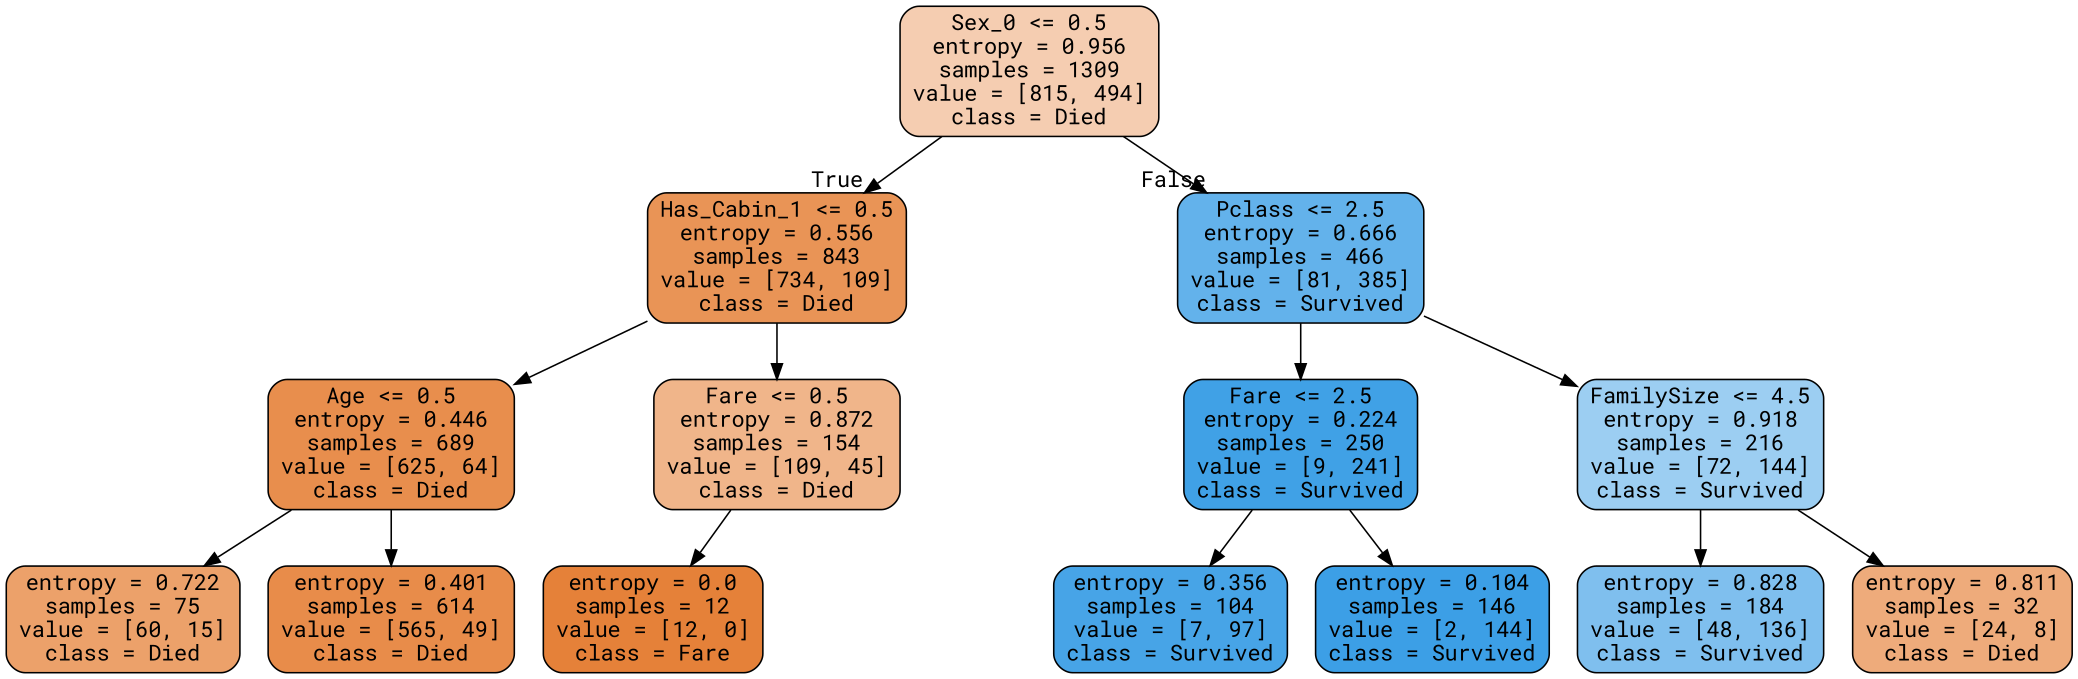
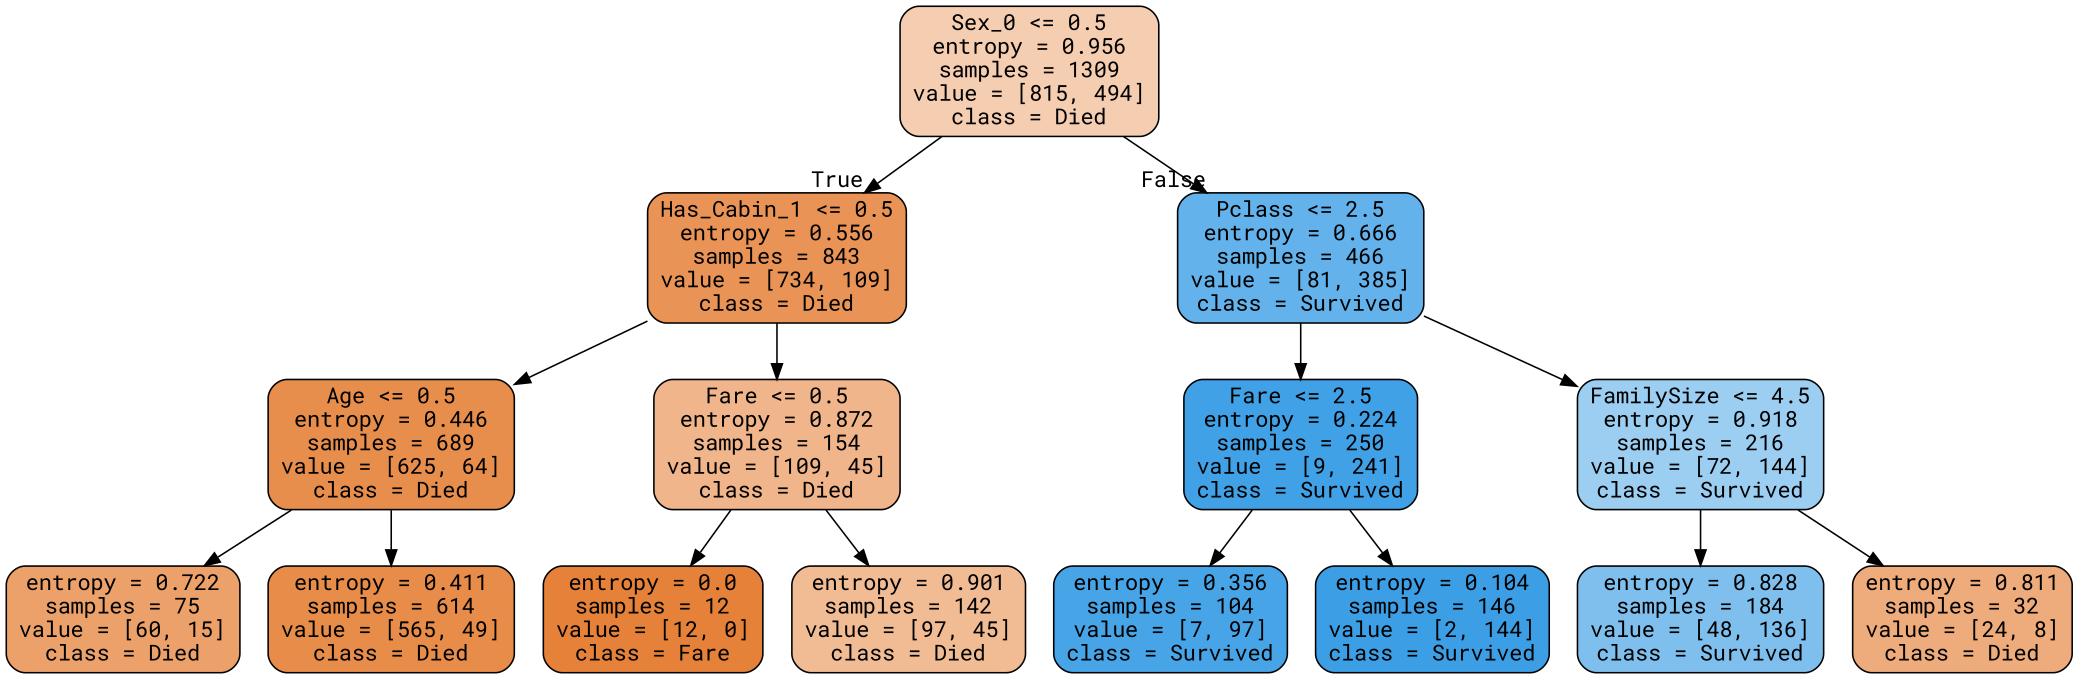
(391, 619) -> (391, 619)
none -> (909, 619)
